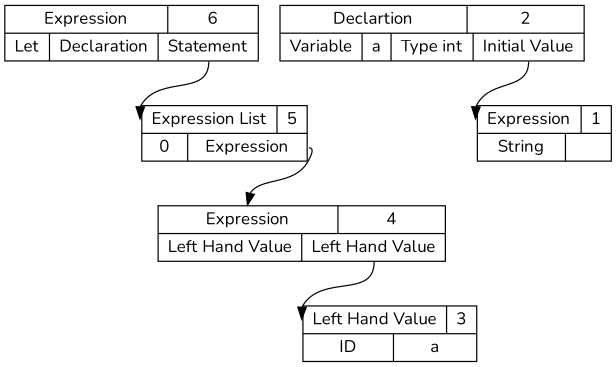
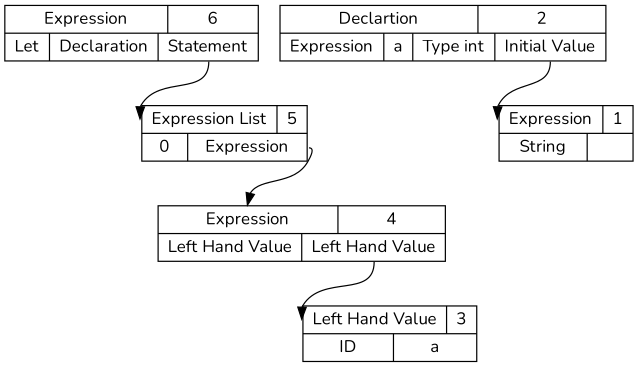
(321, 46) -> (332, 46)
